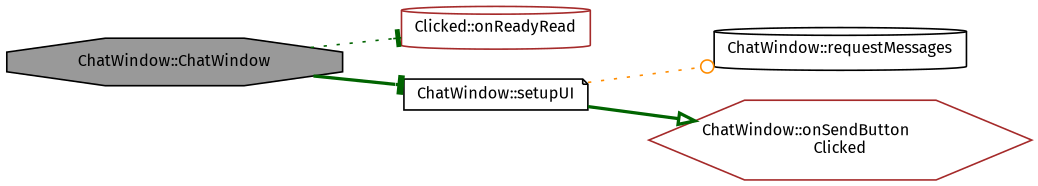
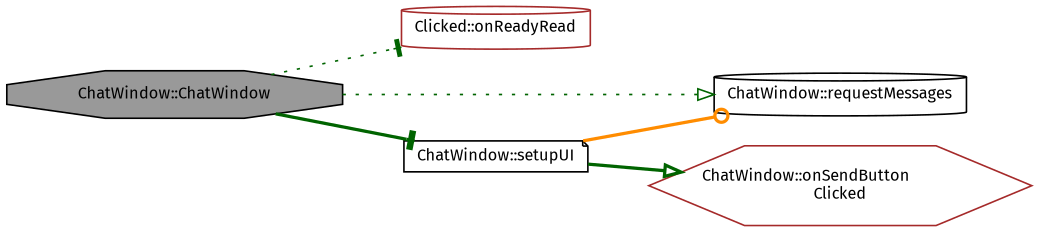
(644, 75) -> (649, 129)
none -> (520, 95)
